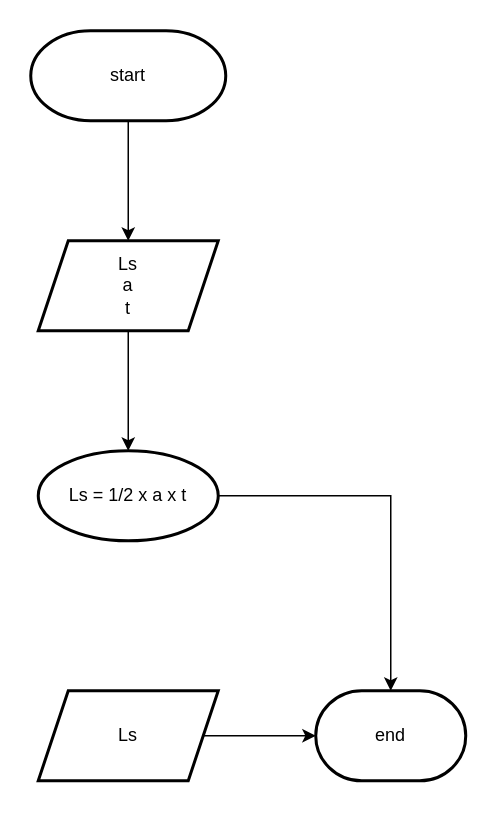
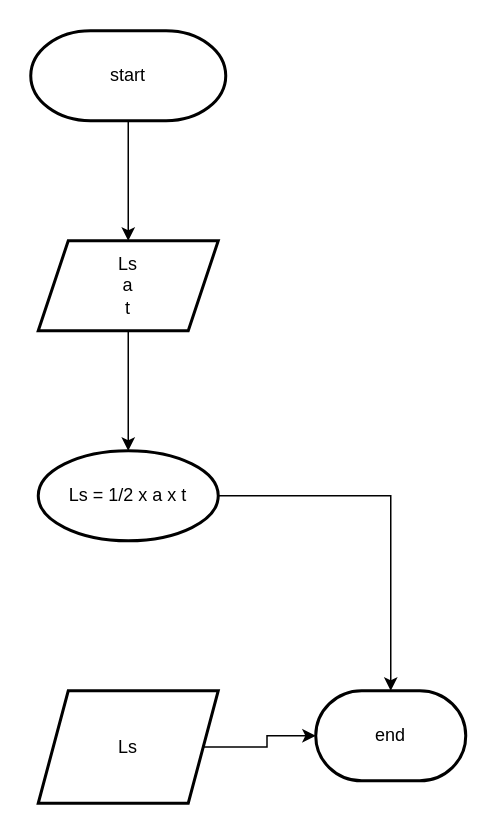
(128, 736) -> (128, 747)
